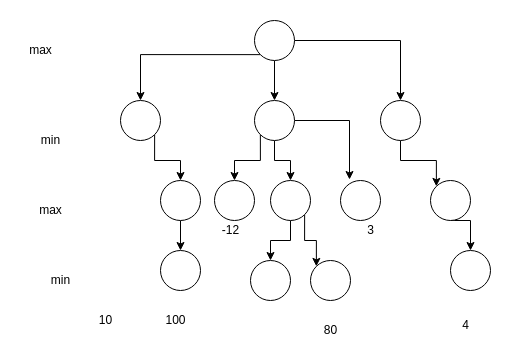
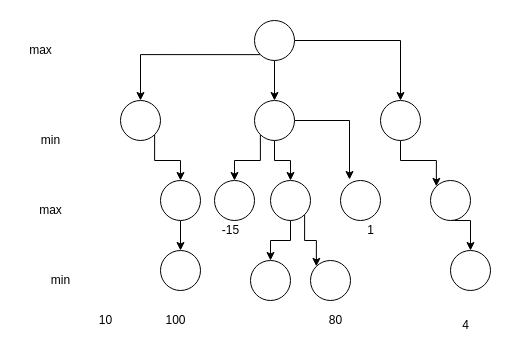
(231, 231) -> (231, 231)
(371, 231) -> (371, 231)
(331, 331) -> (336, 321)
